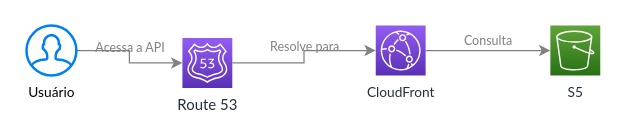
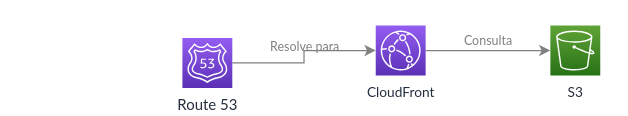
(51, 51) -> none
(77, 51) -> none
(576, 93) -> (576, 93)
